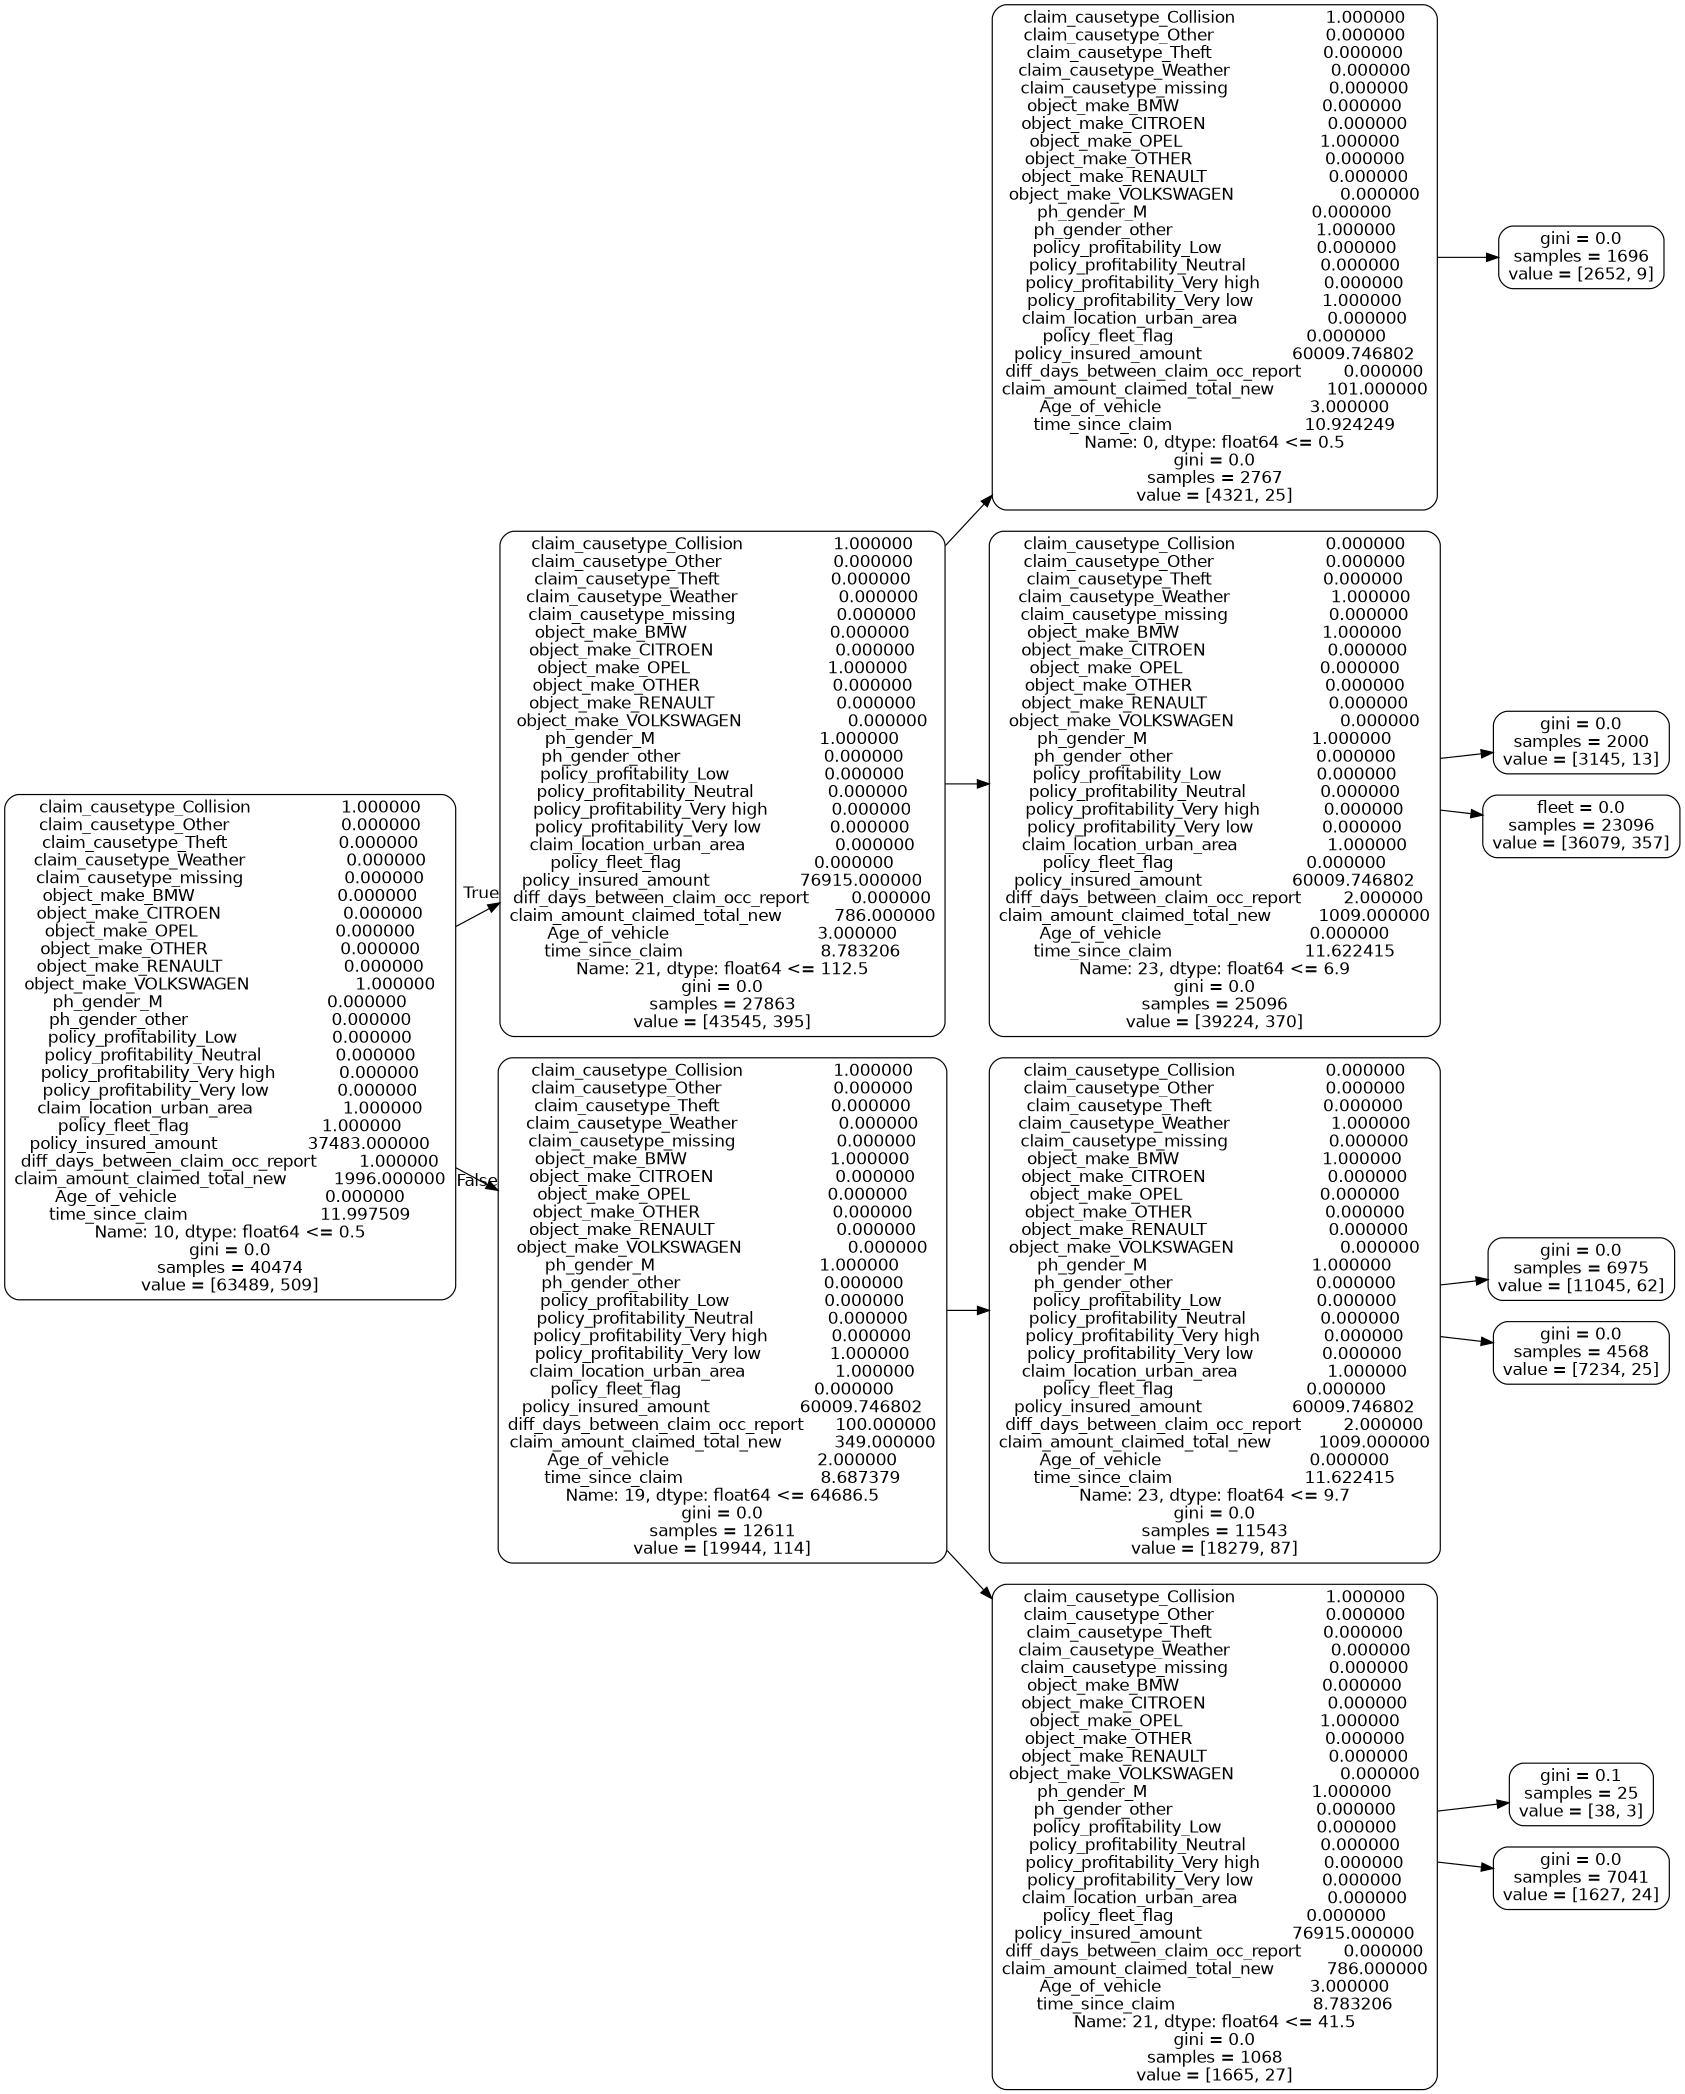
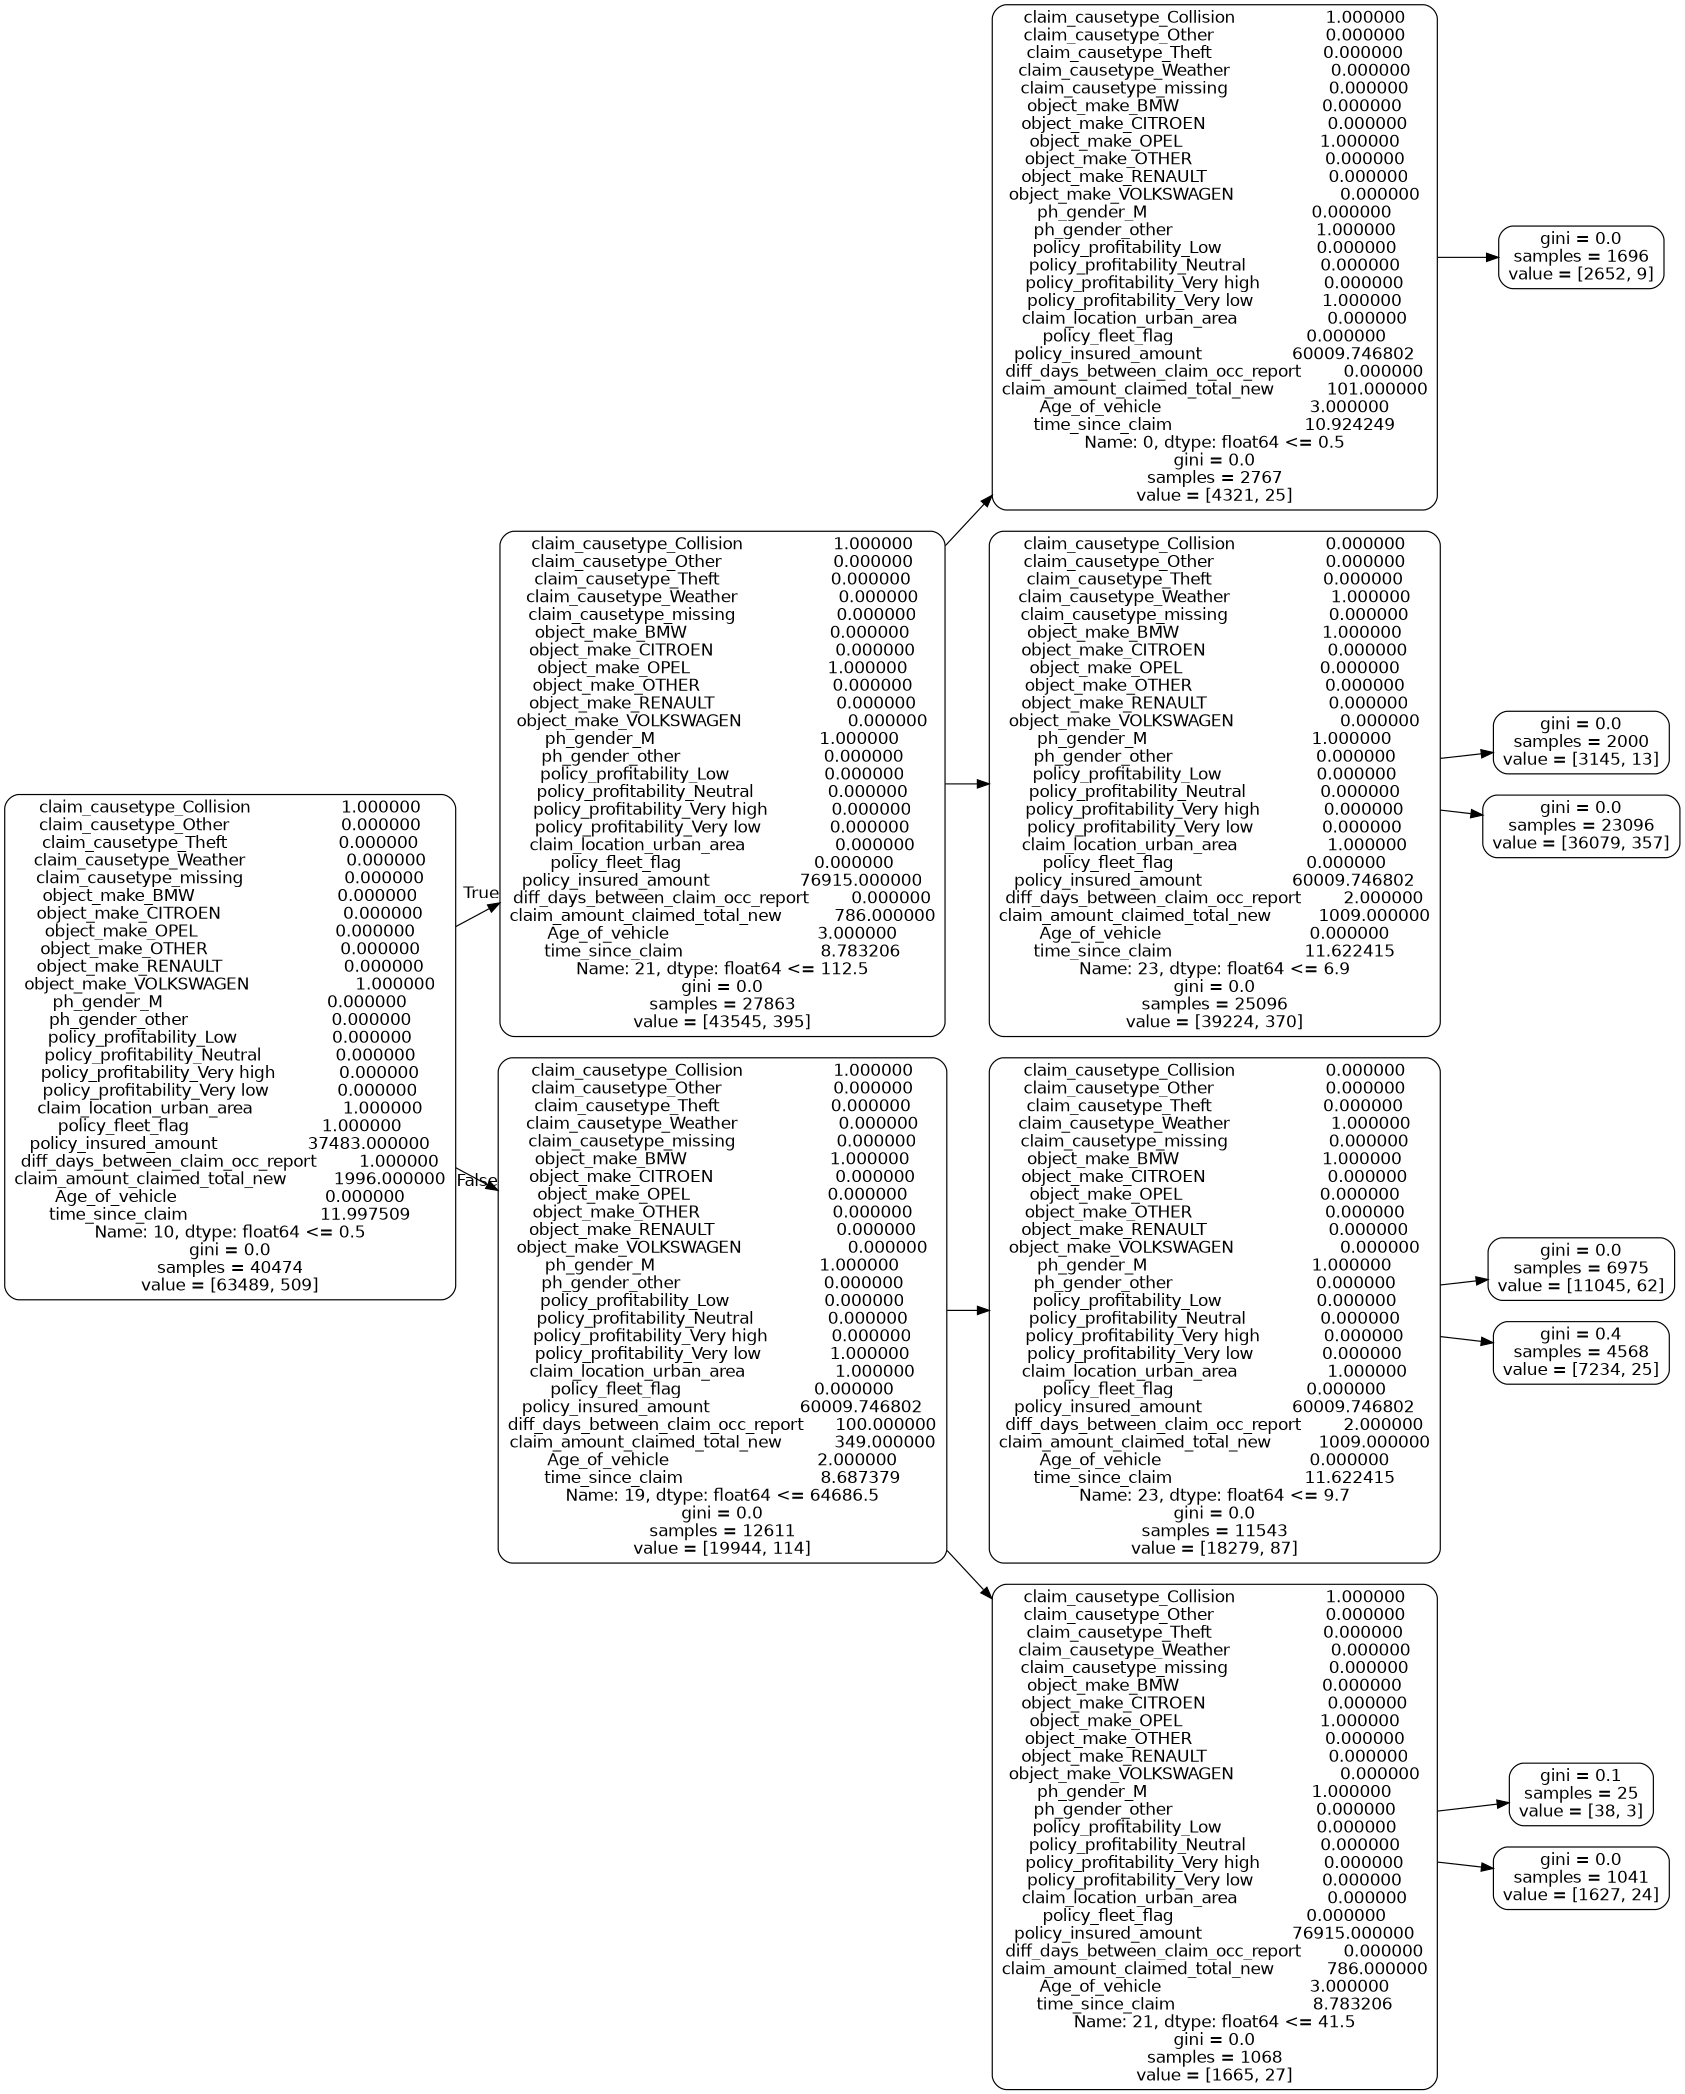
(1581, 826) -> (1581, 826)
(1581, 1353) -> (1581, 1353)
(1581, 1878) -> (1581, 1878)
